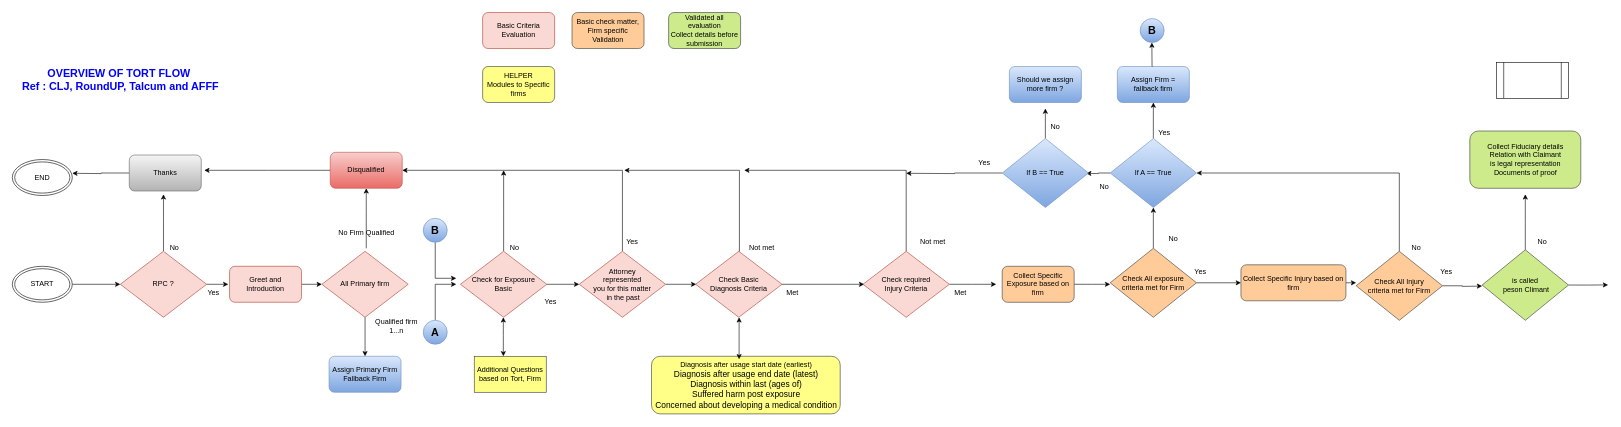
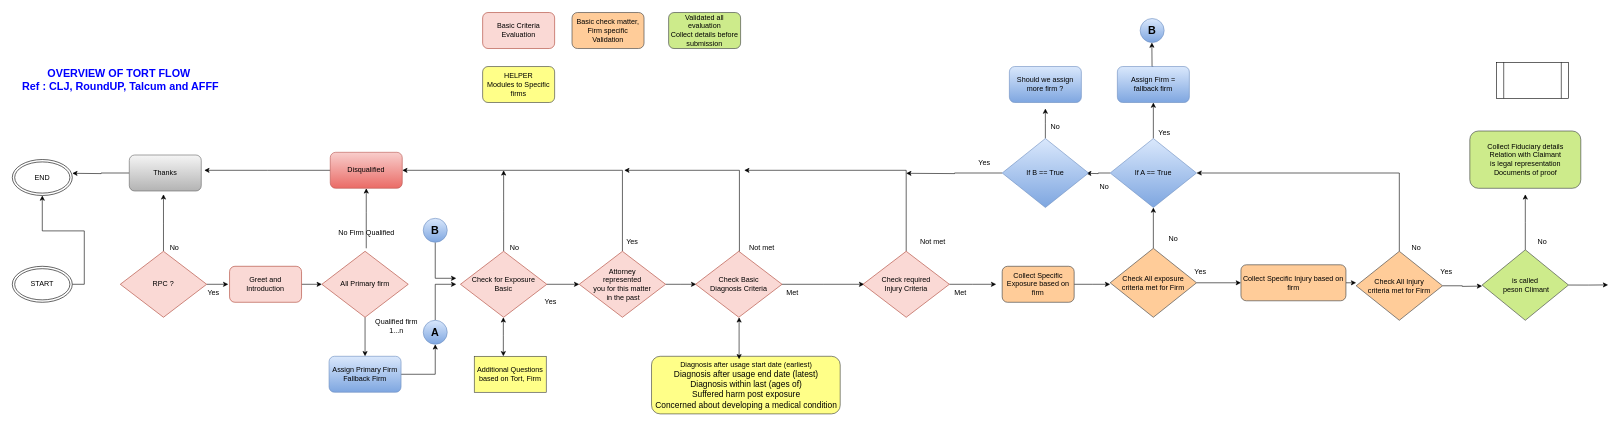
(114, 284) -> (42, 231)
none -> (435, 349)
